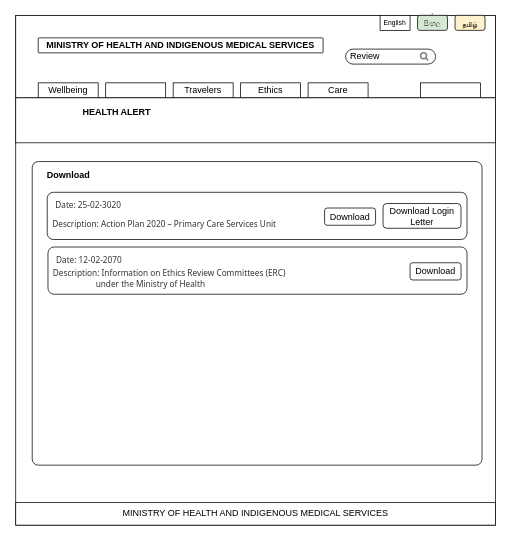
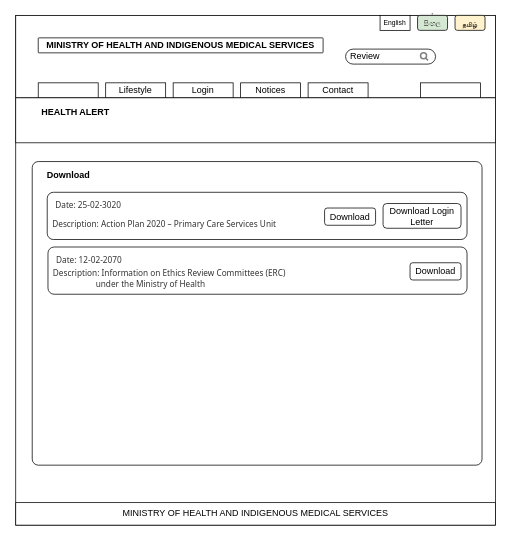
(68, 90) -> none
none -> (135, 90)
(203, 90) -> (203, 90)
(270, 90) -> (270, 90)
(338, 90) -> (338, 90)
(117, 113) -> (75, 113)
